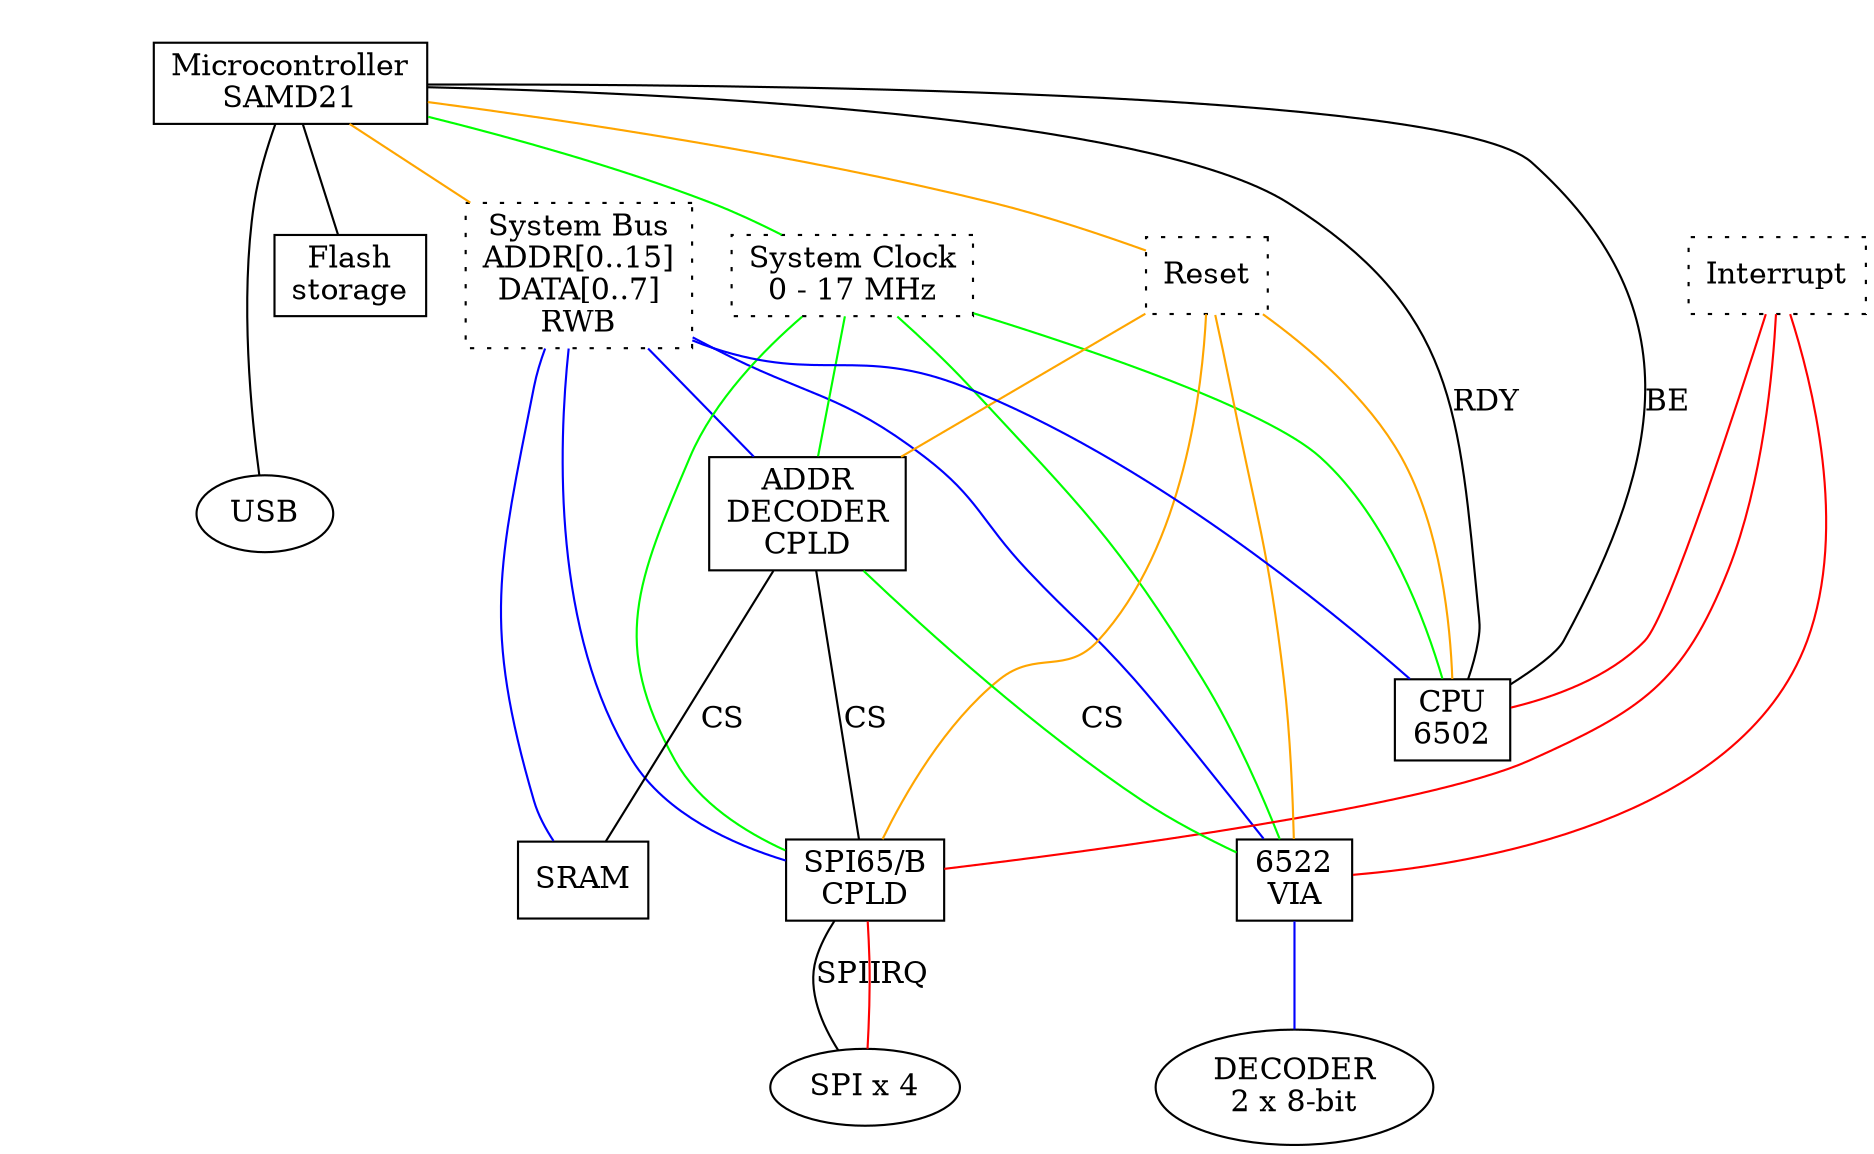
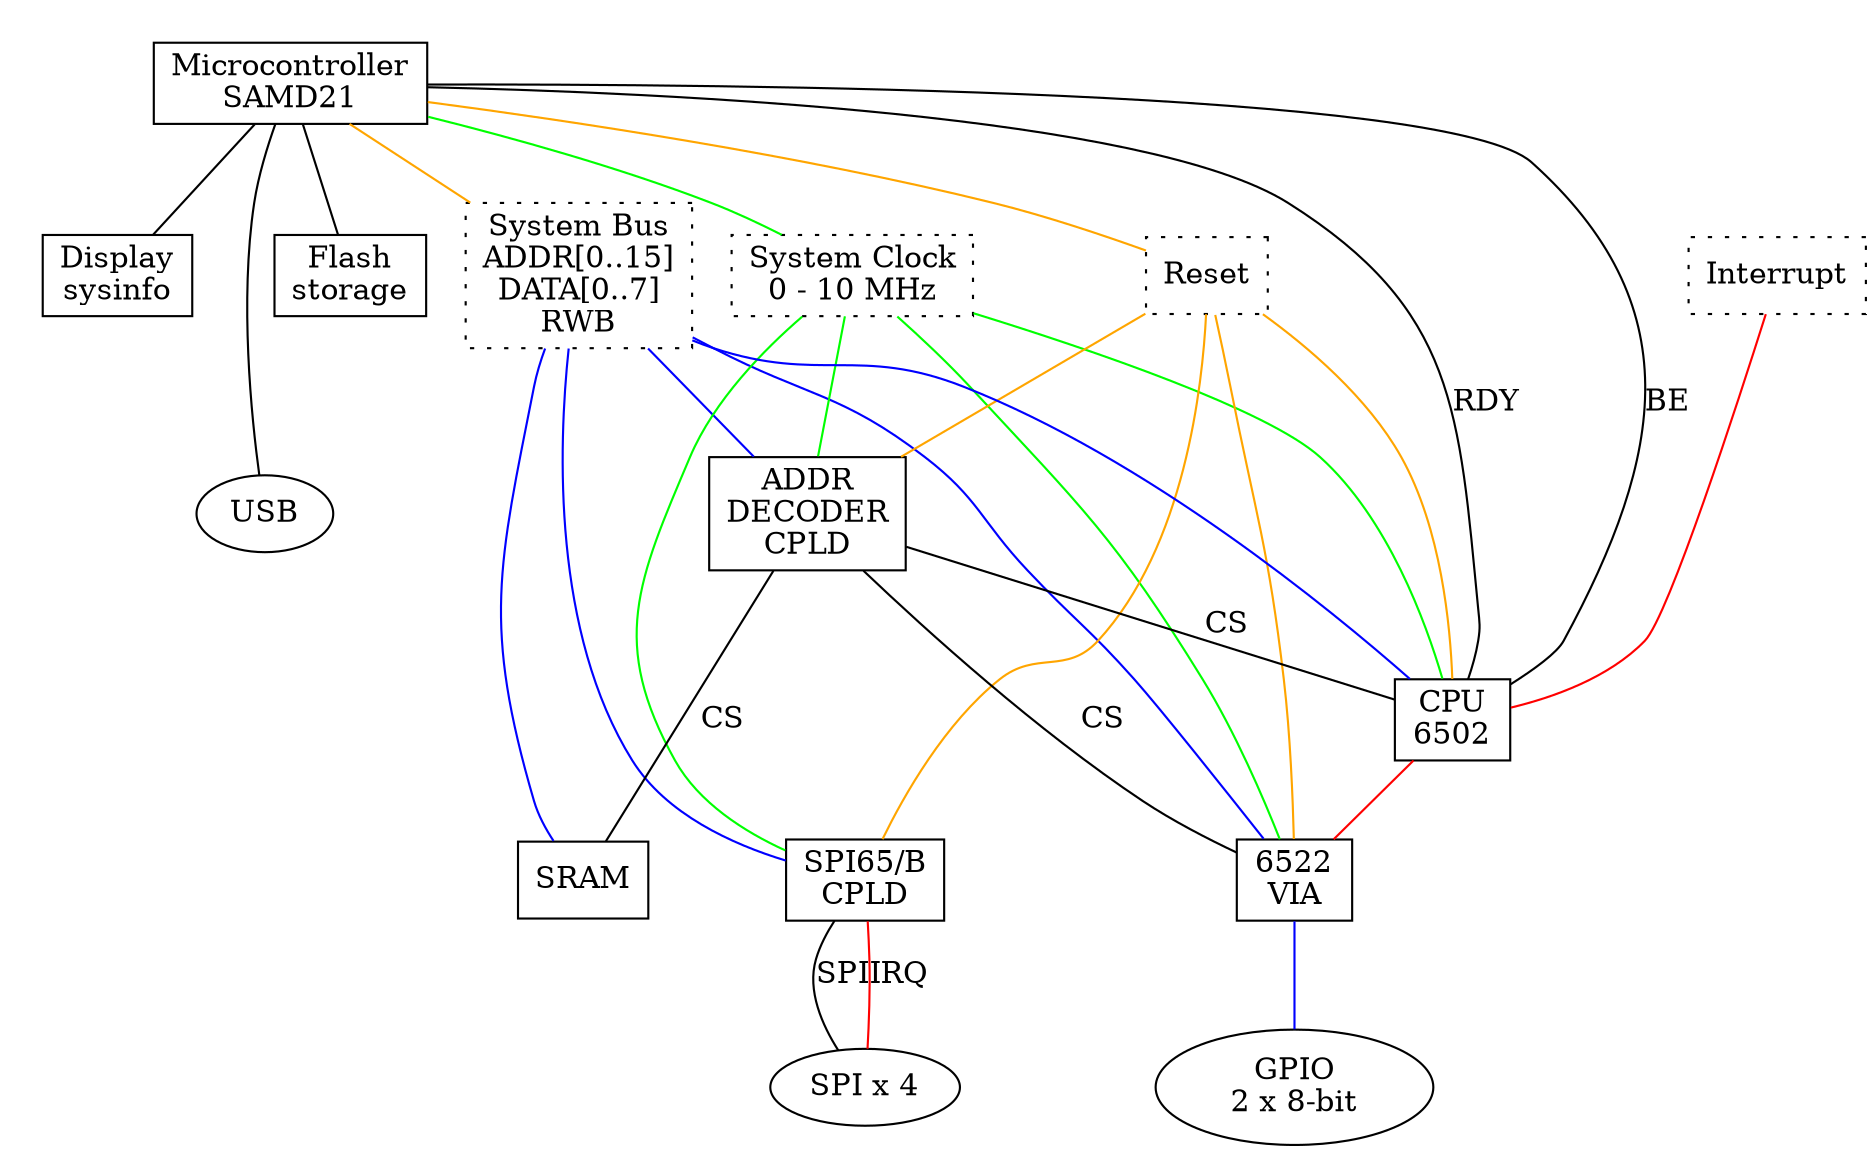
none -> (117, 276)
(852, 276) -> (852, 276)
(838, 705) -> (1150, 623)
(1040, 725) -> (1040, 725)
(1751, 725) -> (1374, 800)
(1506, 769) -> none
(1294, 1087) -> (1294, 1087)
